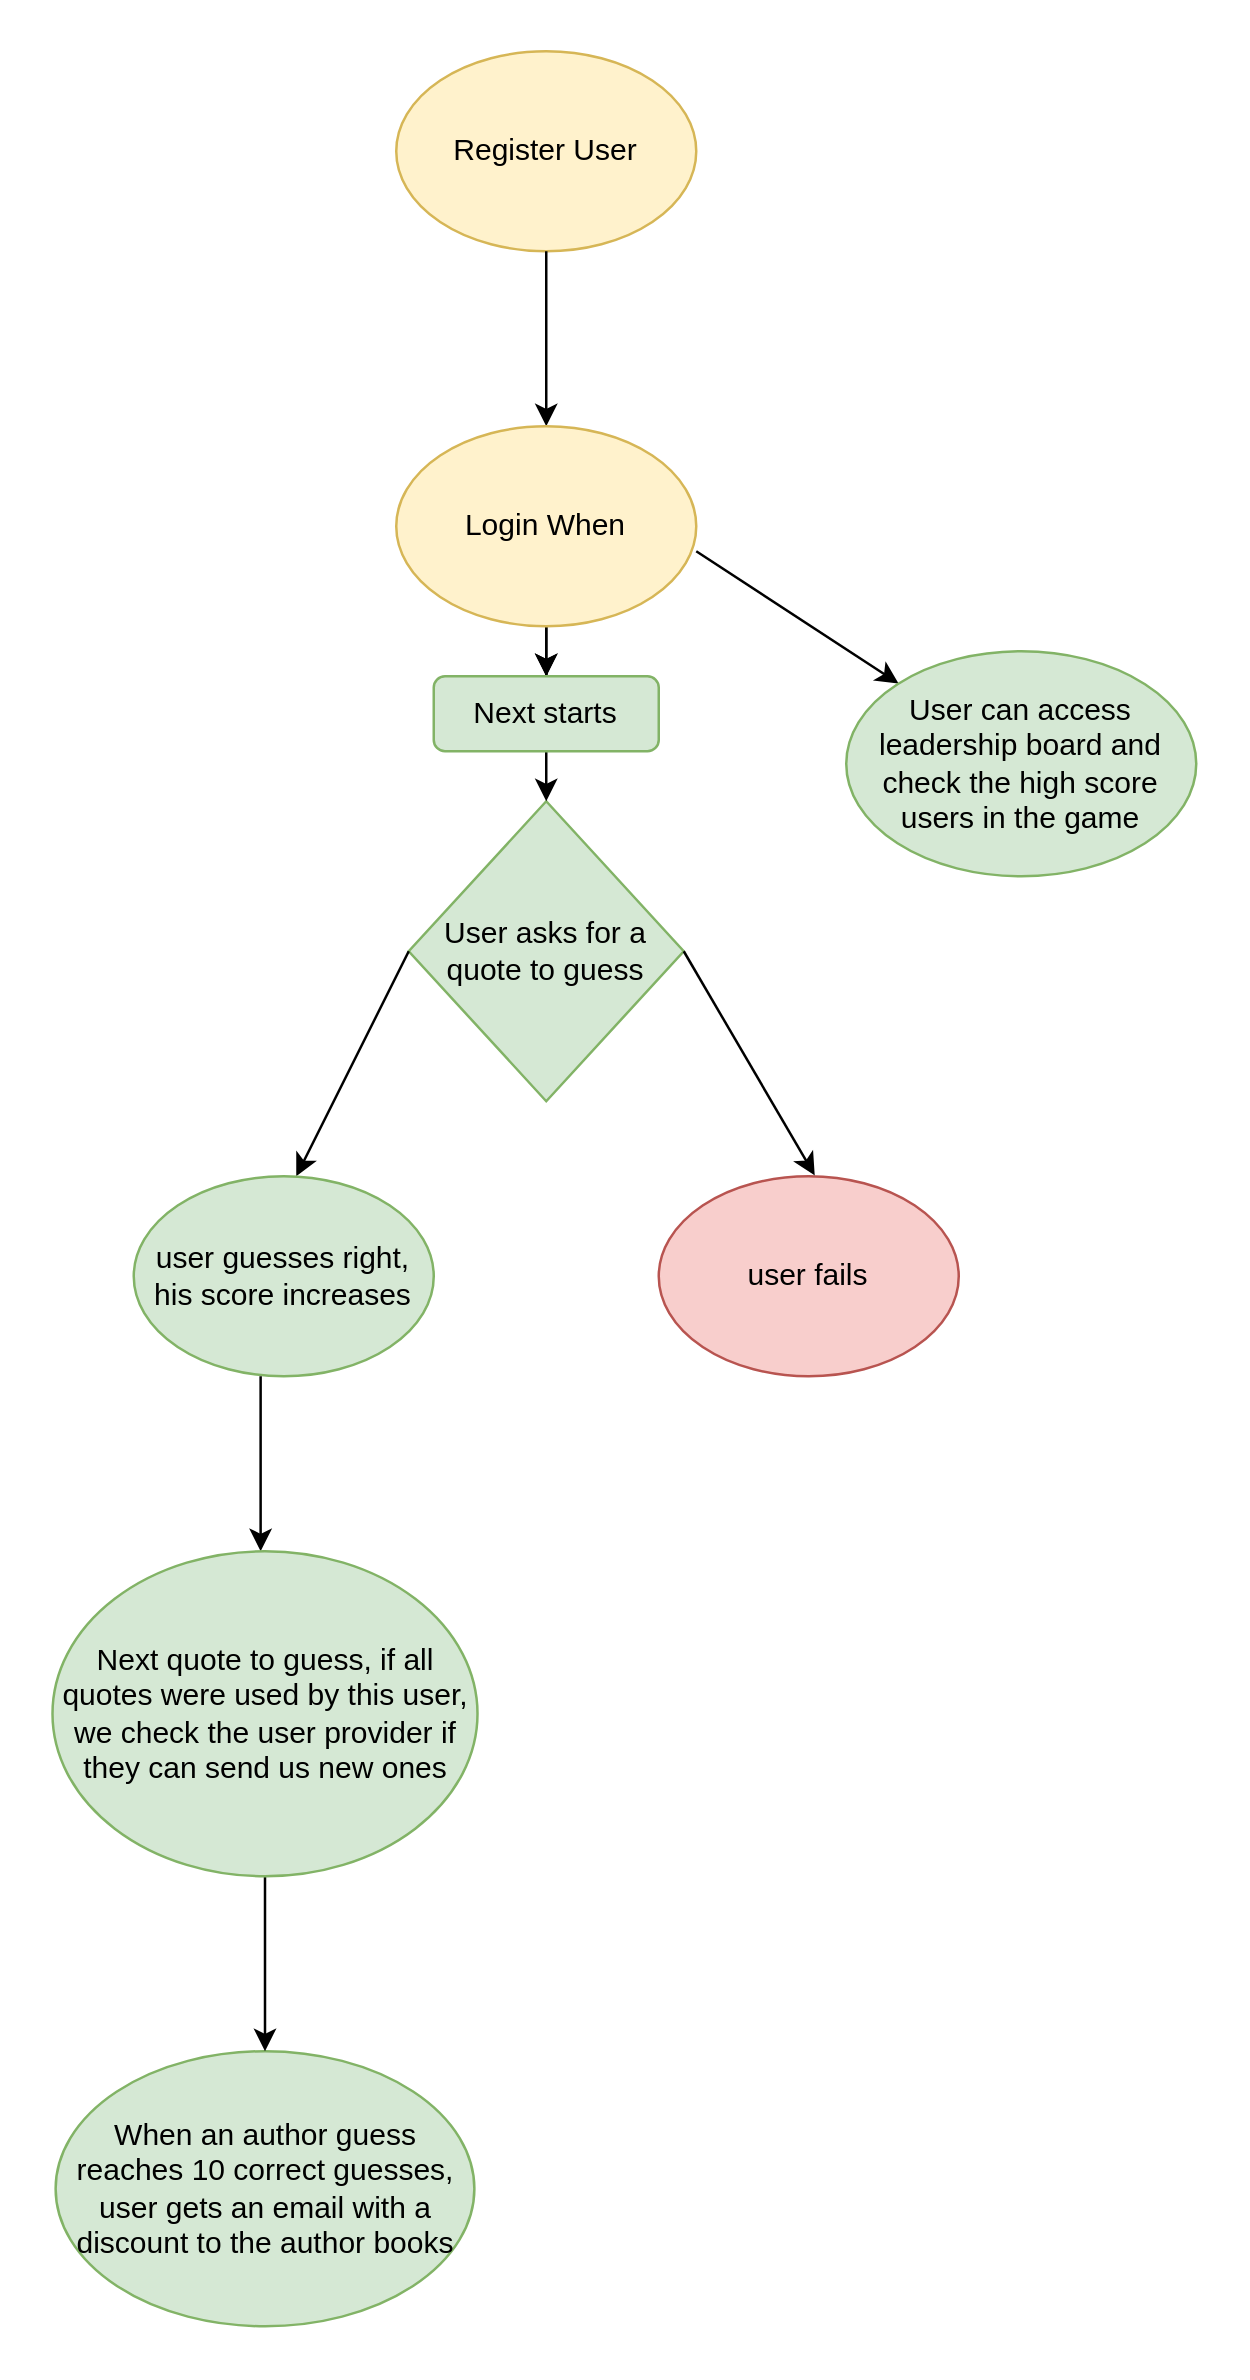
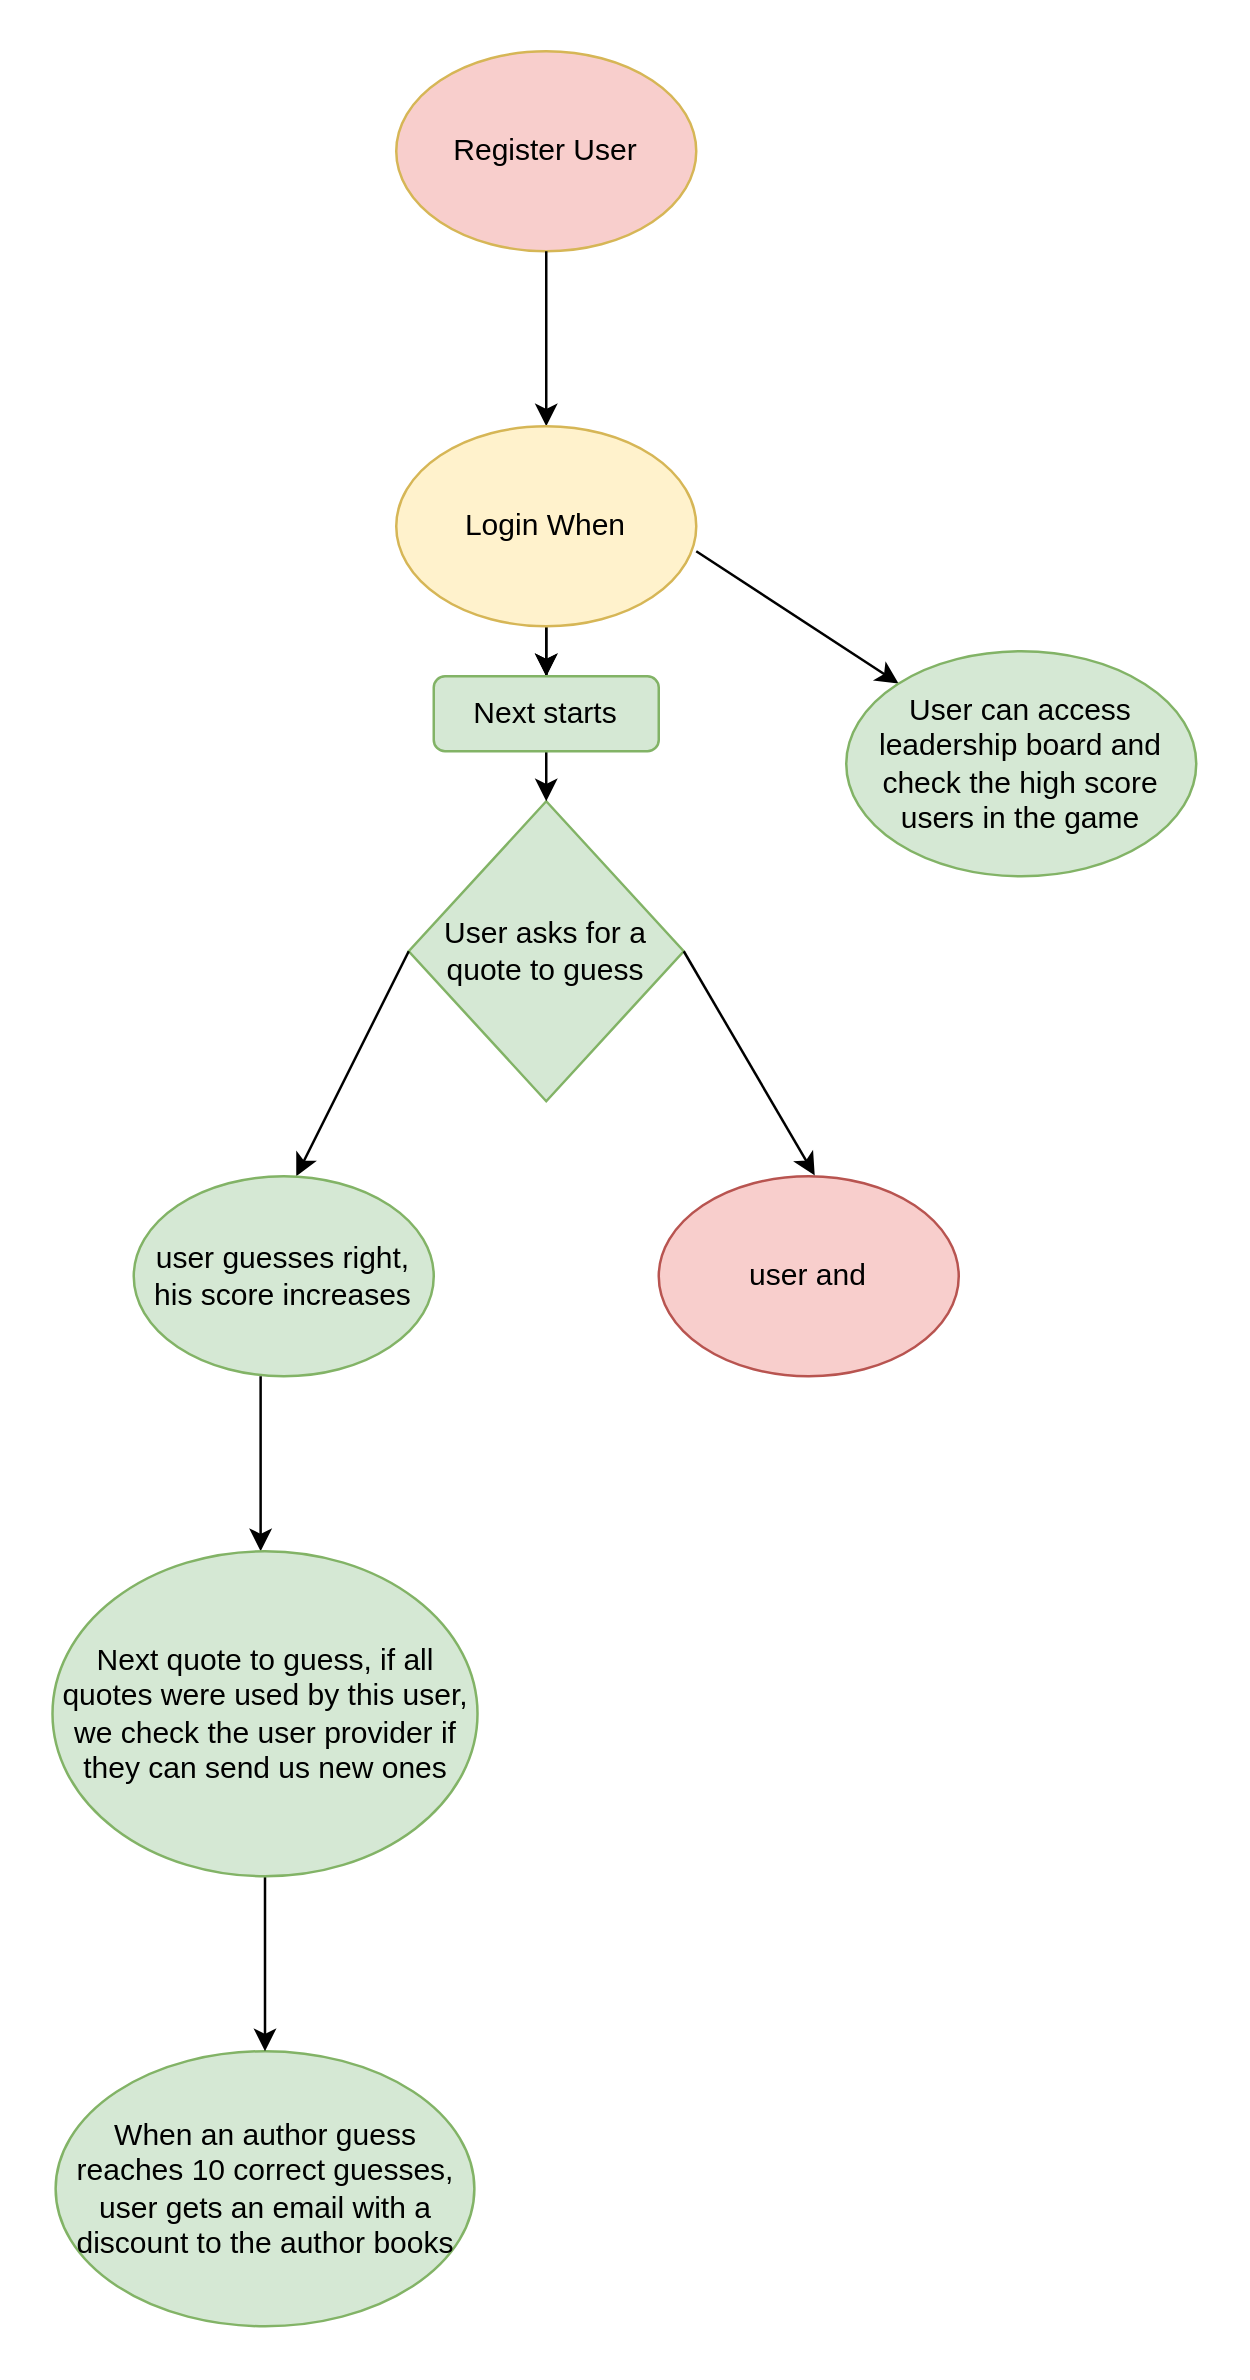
(546, 151) -> (546, 151)
(809, 1276) -> (809, 1276)
